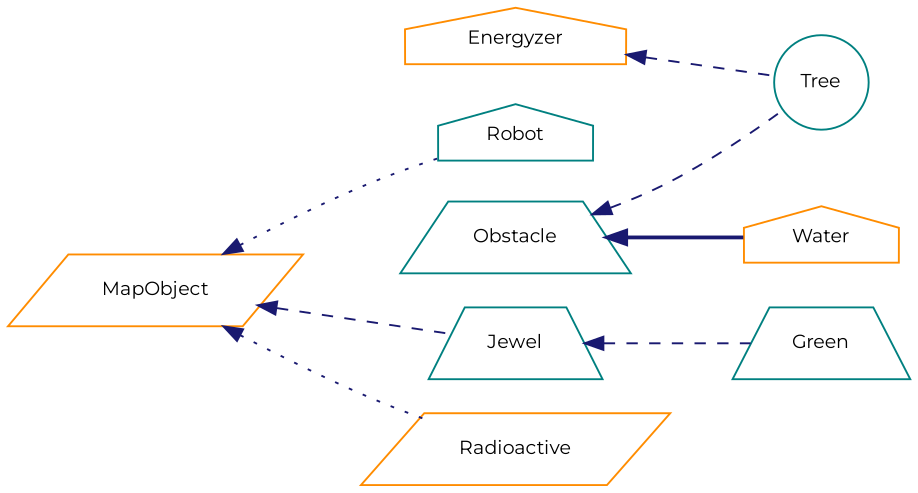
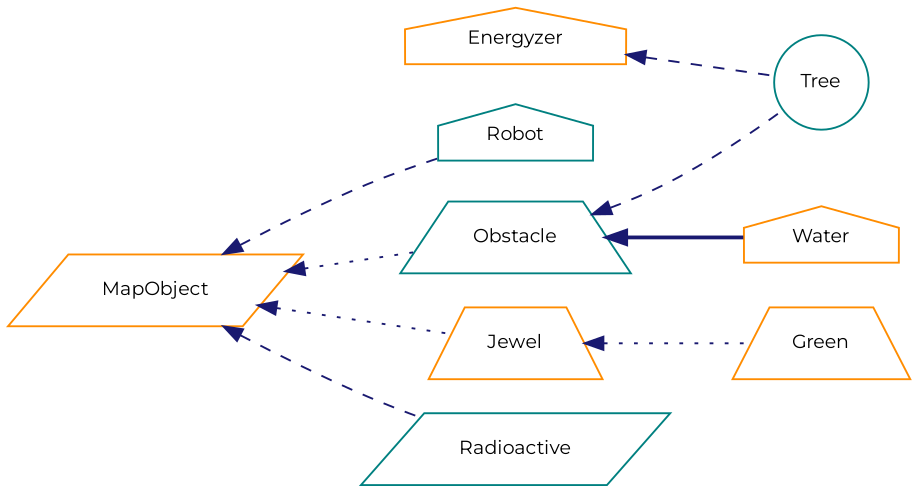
(337, 198) -> (337, 198)
none -> (359, 260)
(364, 321) -> (364, 321)
(516, 343) -> (516, 343)
(677, 343) -> (677, 343)
(821, 343) -> (821, 343)
(330, 380) -> (330, 380)
(516, 449) -> (516, 449)
